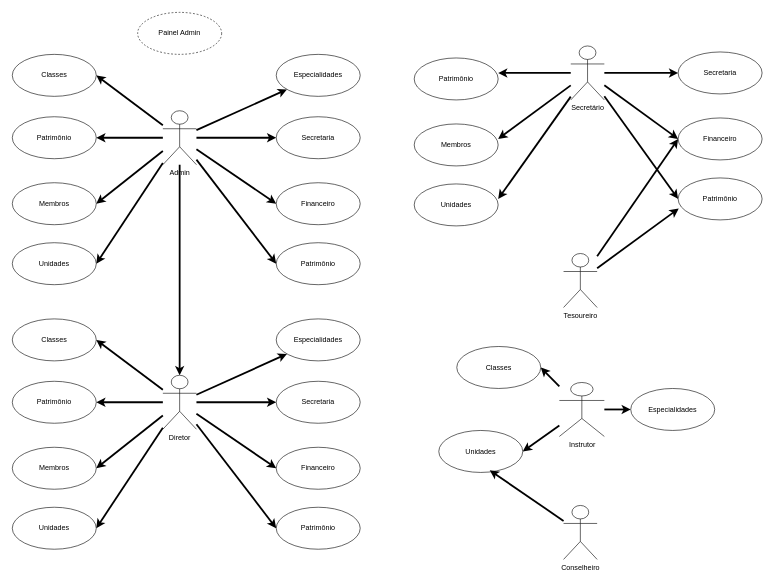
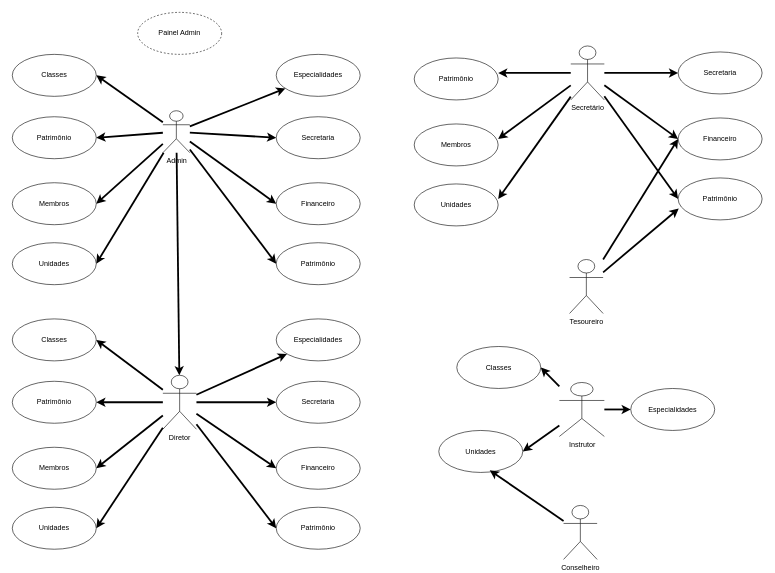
(180, 138) -> (176, 132)
(581, 281) -> (587, 287)
